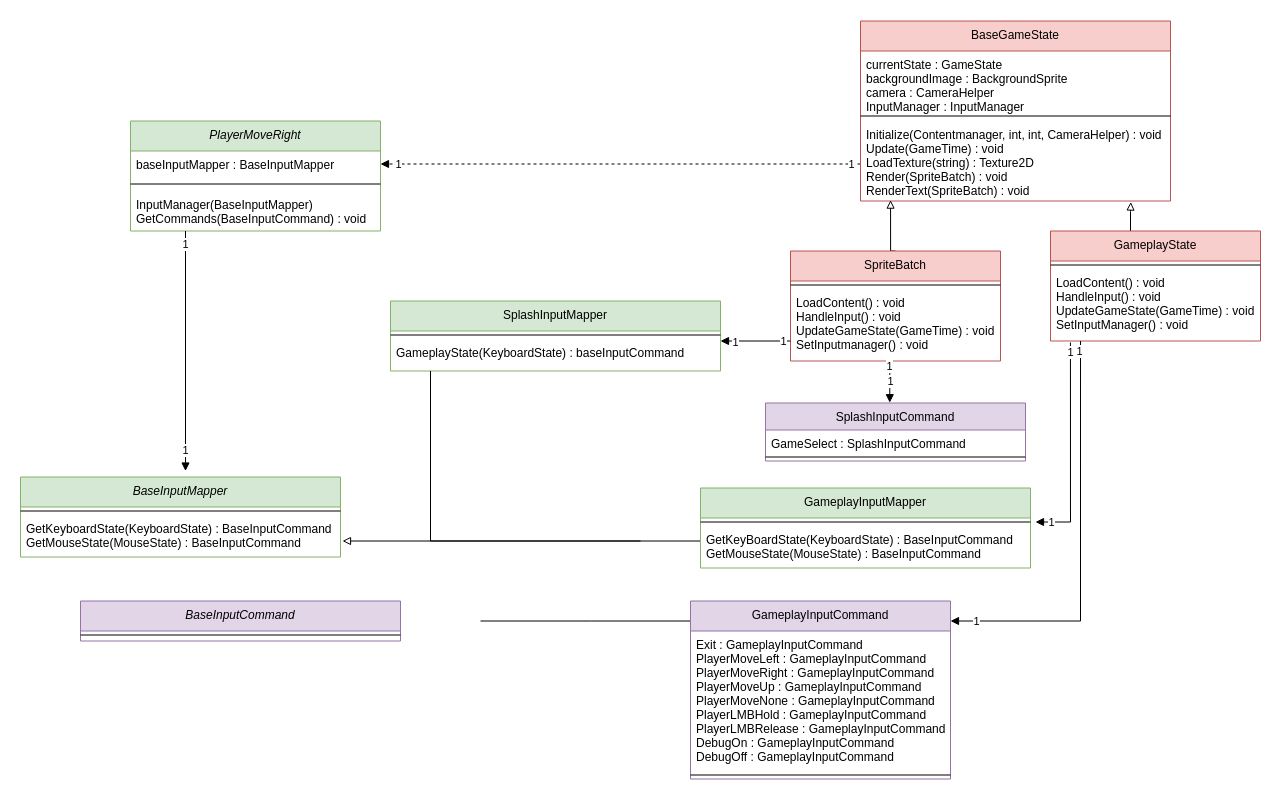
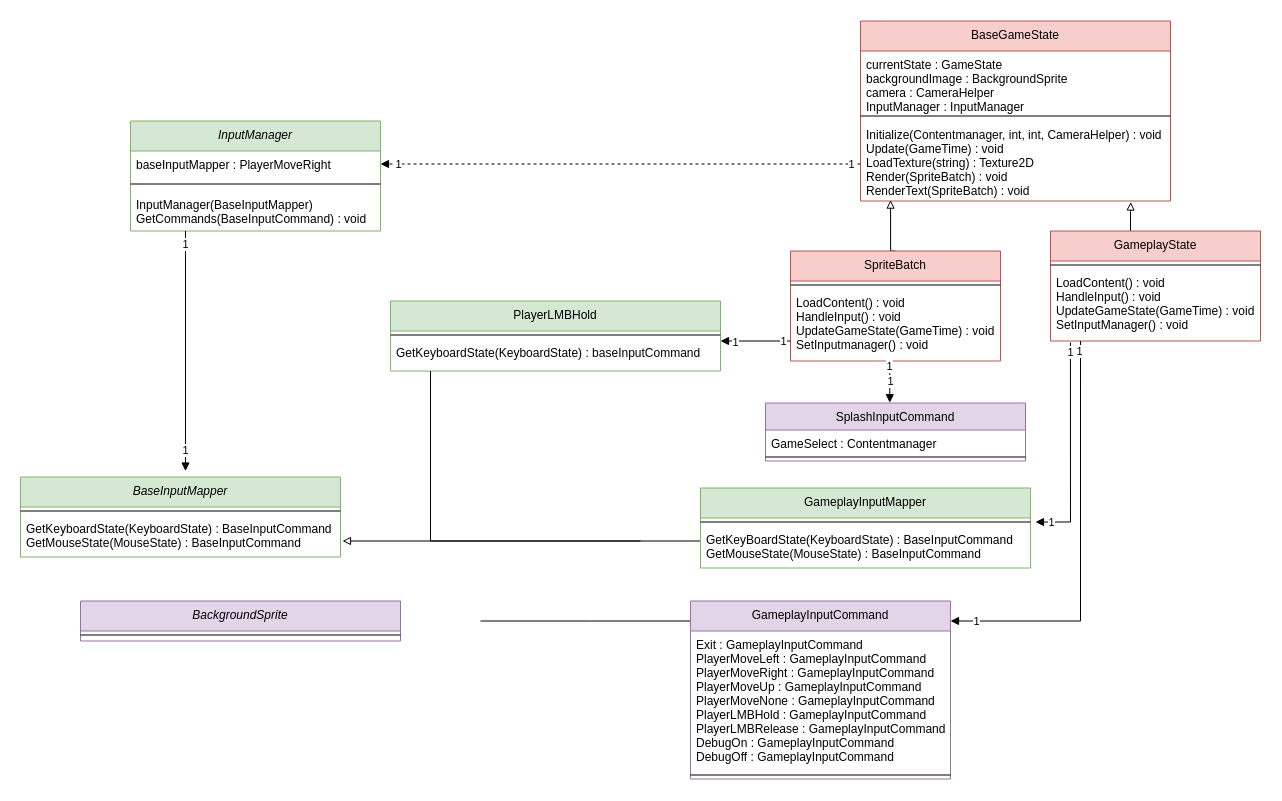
(255, 135) -> (255, 135)
(242, 165) -> (239, 165)
(555, 315) -> (555, 315)
(548, 353) -> (559, 353)
(867, 444) -> (855, 444)
(240, 615) -> (240, 615)
